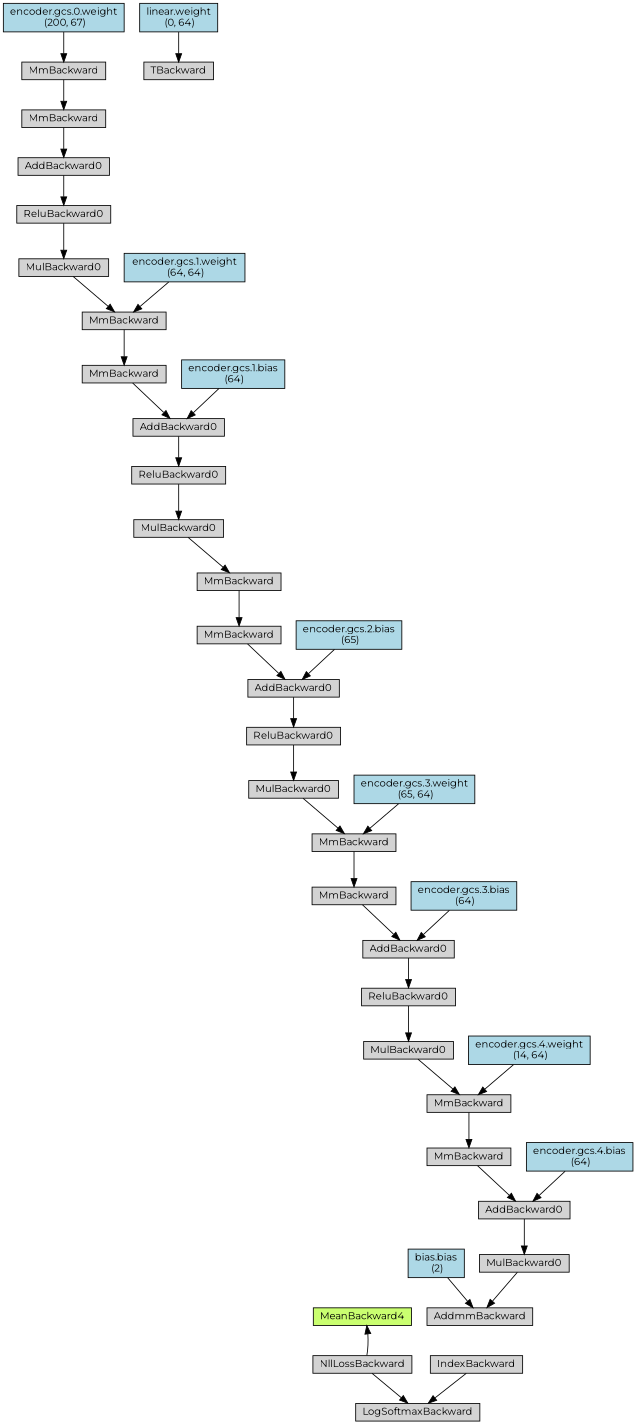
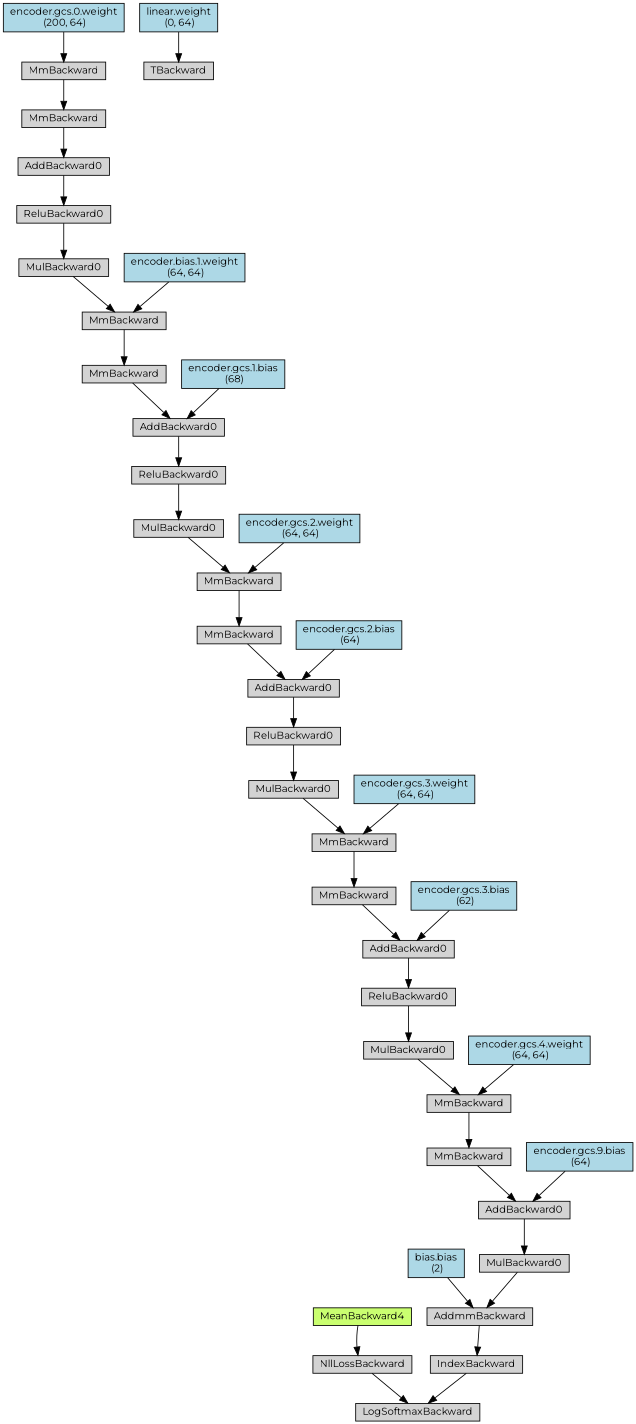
(64, 18) -> (64, 18)
(185, 268) -> (185, 268)
(233, 374) -> (233, 374)
none -> (299, 528)
(349, 635) -> (349, 635)
(414, 789) -> (414, 789)
(464, 896) -> (464, 896)
(529, 1050) -> (529, 1050)
(580, 1157) -> (580, 1157)
none -> (478, 1336)
(368, 1345) -> (357, 1336)
